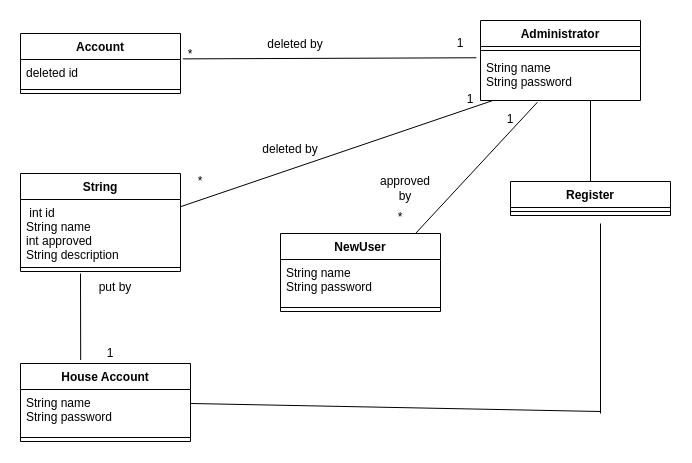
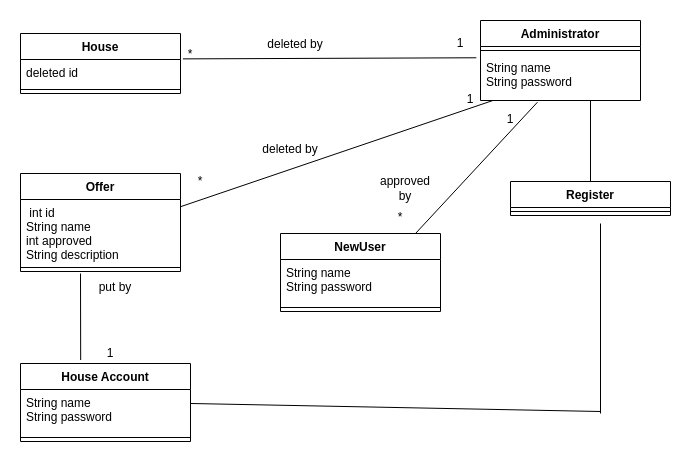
(100, 47) -> (100, 47)
(100, 187) -> (100, 187)
